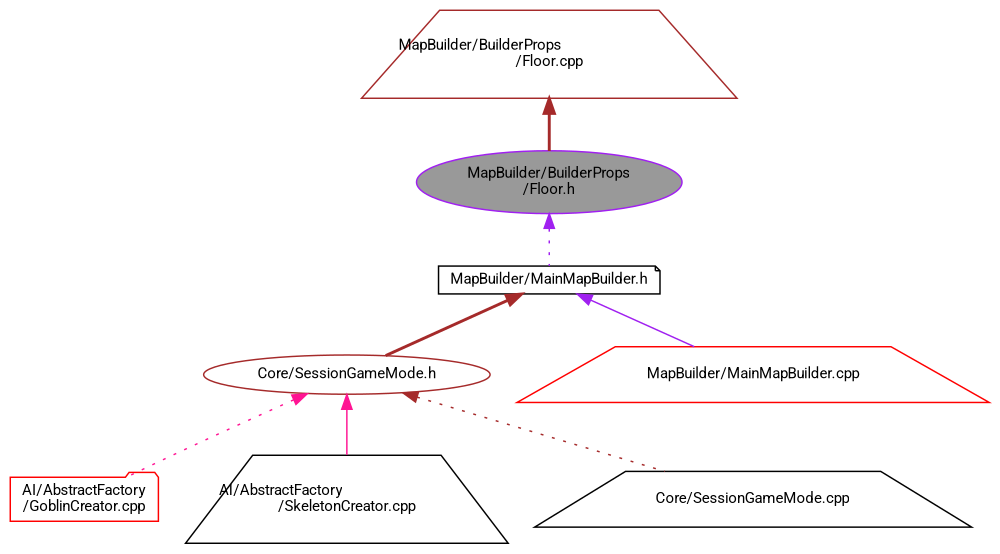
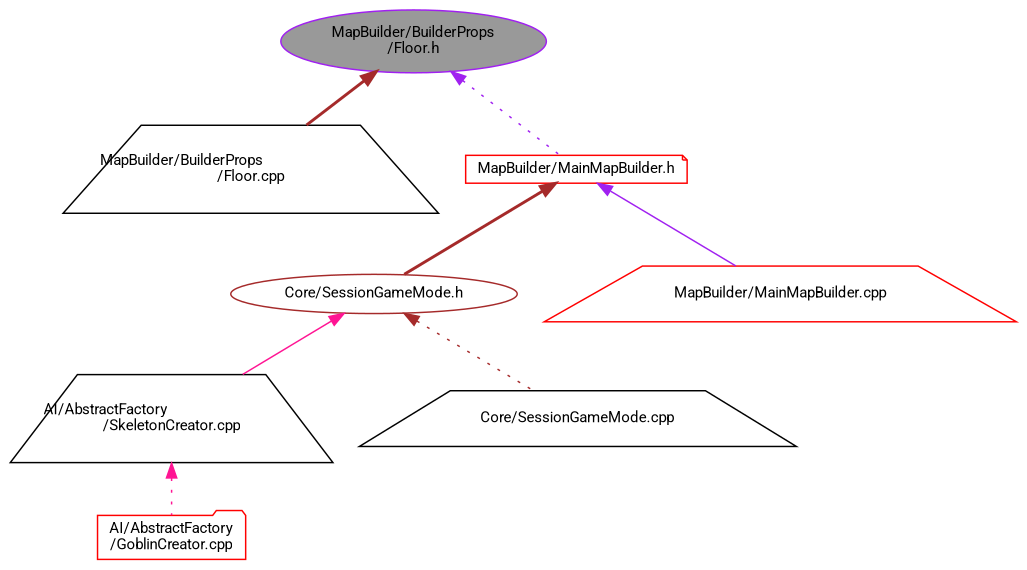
(549, 54) -> (251, 169)
(549, 132) -> (335, 103)
(549, 280) -> (576, 169)
(210, 438) -> (172, 497)
